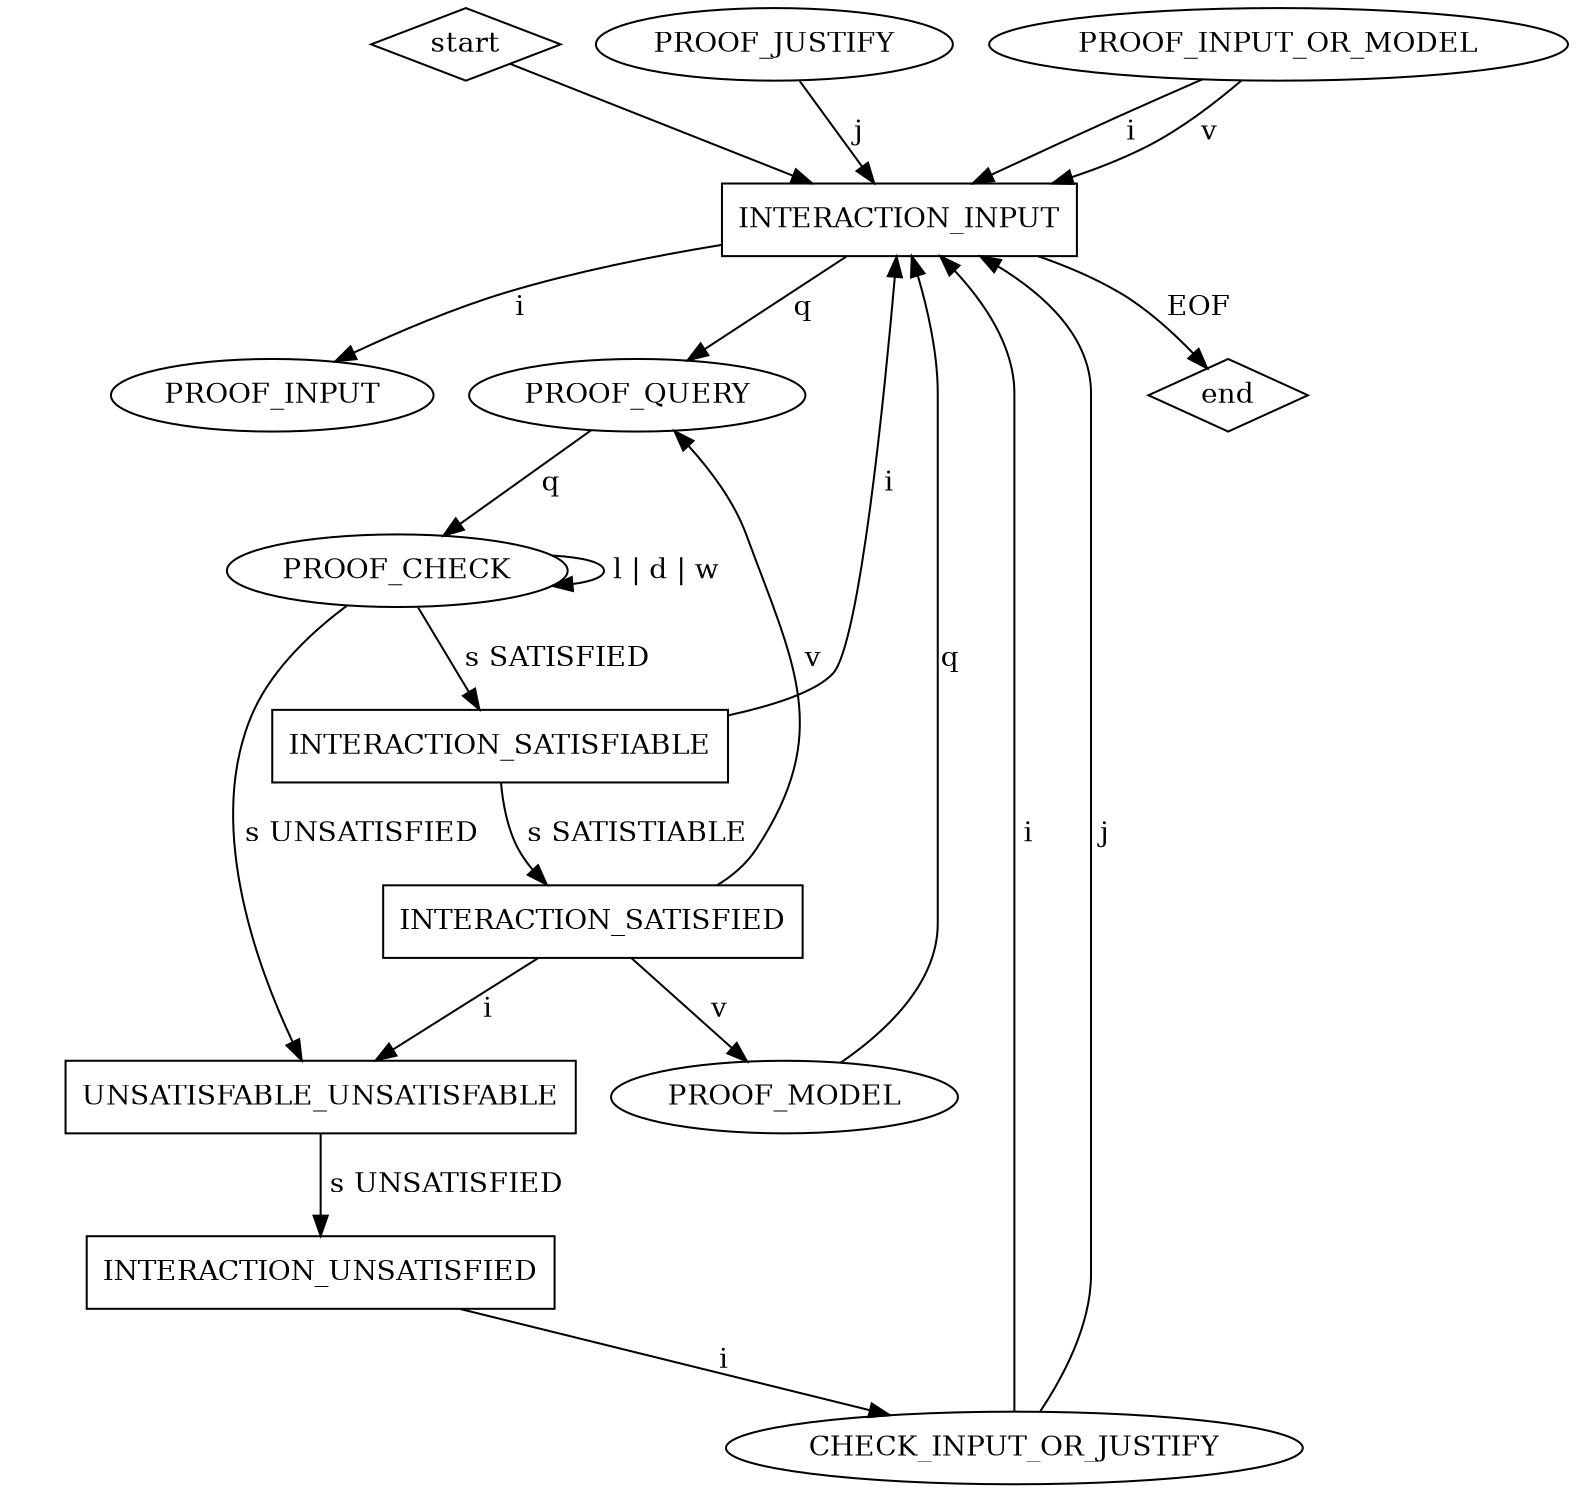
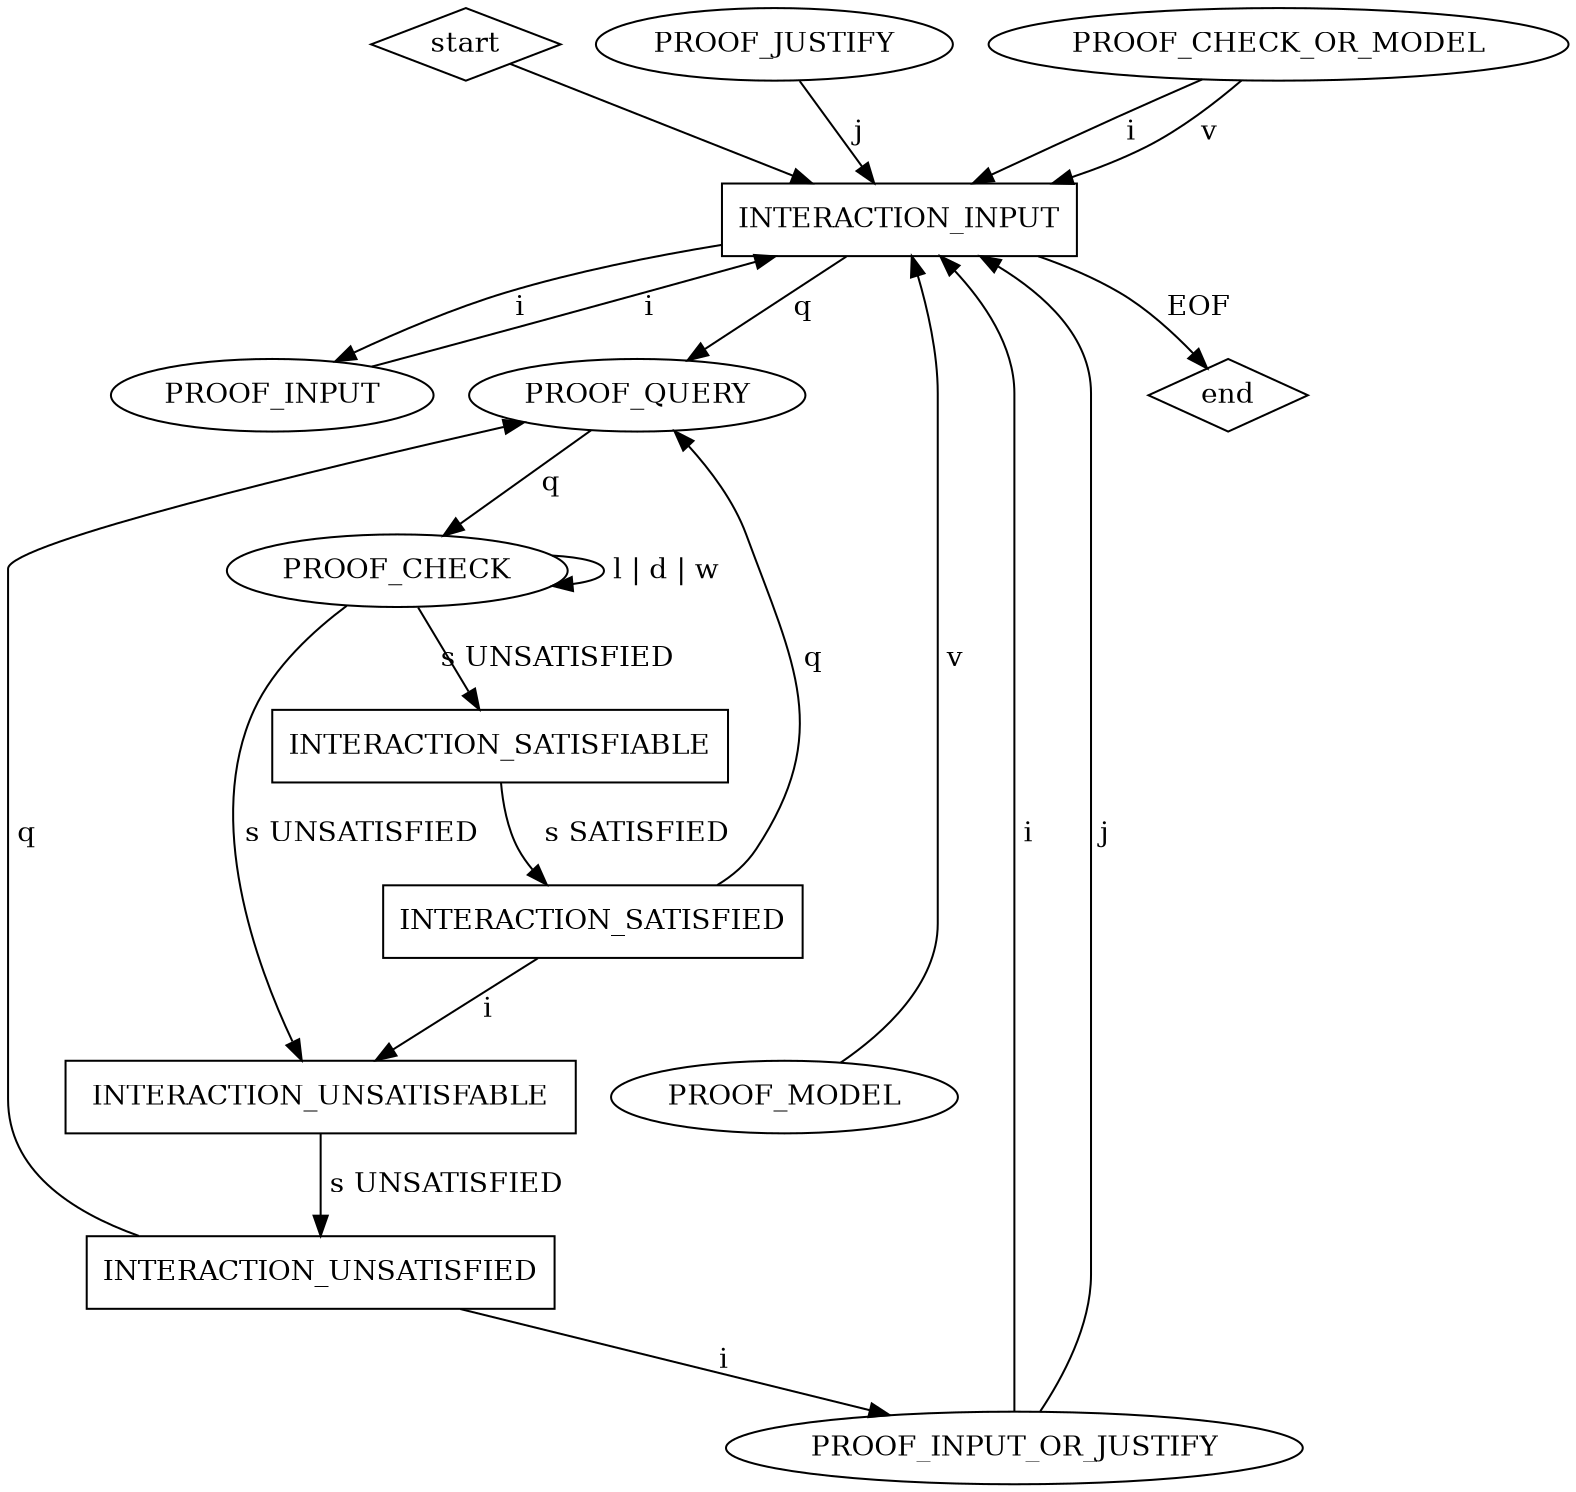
(1279, 44) -> (1279, 44)
(866, 534) -> (564, 315)
(558, 658) -> (558, 658)
(814, 658) -> (814, 658)
(951, 658) -> (951, 658)
none -> (8, 676)
(637, 834) -> (637, 834)
(682, 1003) -> none
(321, 1097) -> (321, 1097)
(1014, 1448) -> (1014, 1448)
